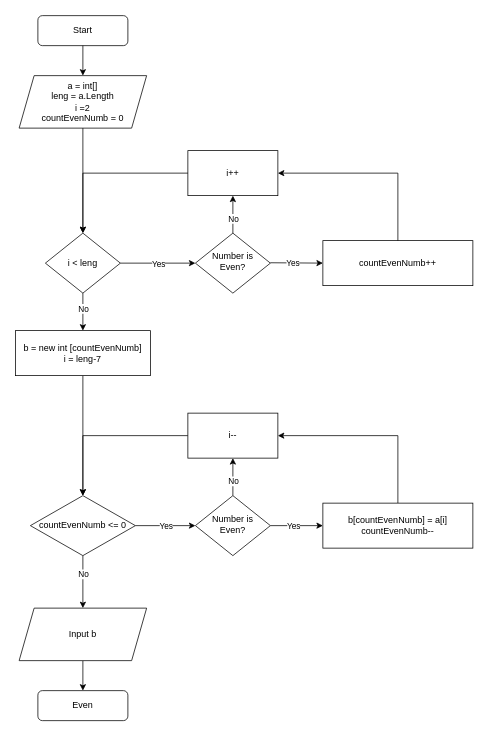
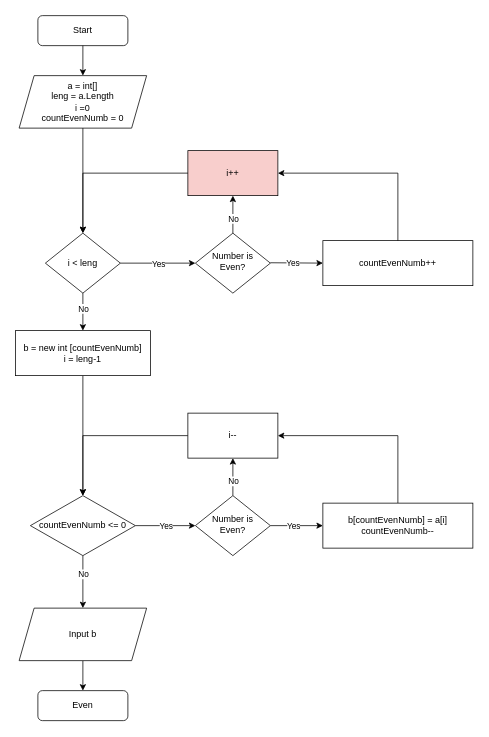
(83, 102) -> (83, 102)
(233, 173) -> (233, 173)
(83, 353) -> (83, 353)
